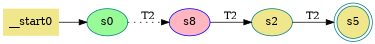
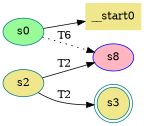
(148, 17) -> (65, 36)
(69, 22) -> (60, 26)
(227, 22) -> (65, 71)
(353, 22) -> (113, 104)
